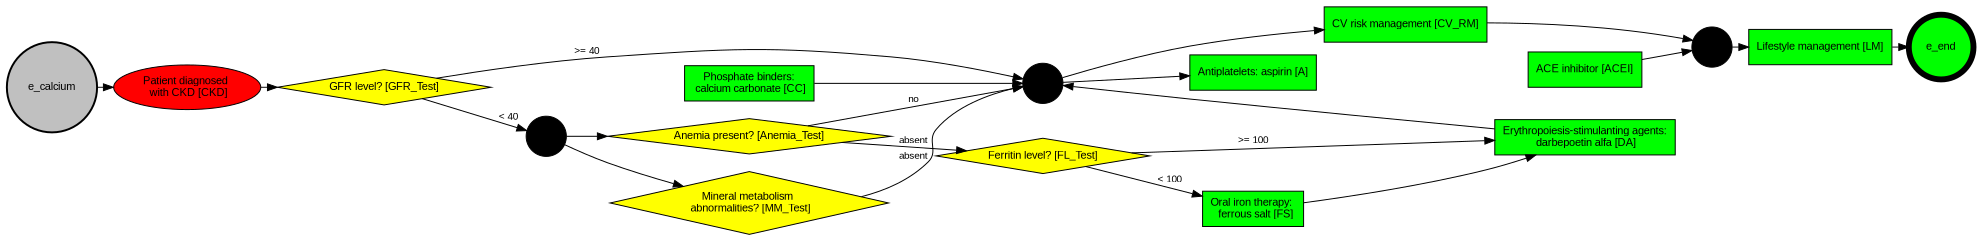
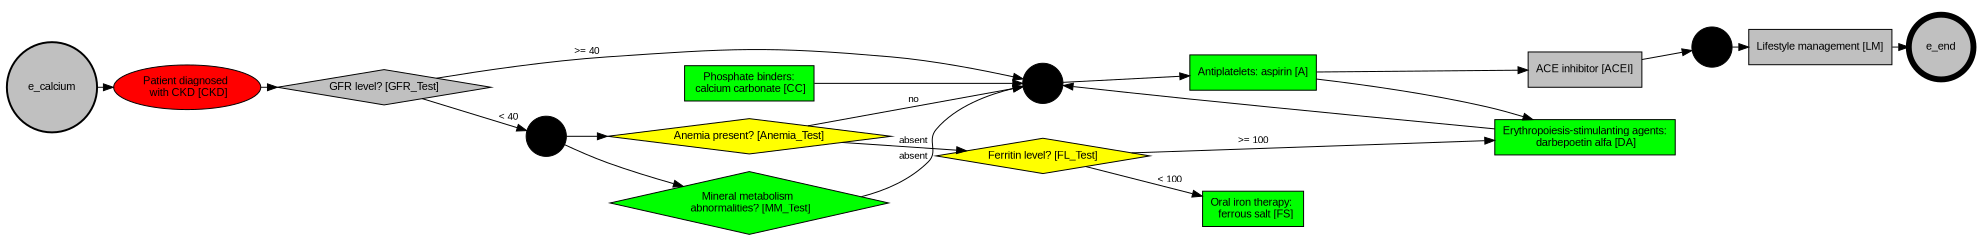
(1406, 25) -> none
(1820, 47) -> (1820, 47)
(1941, 47) -> (1941, 47)
(1585, 70) -> (1585, 70)
none -> (1417, 71)
(384, 87) -> (384, 87)
(1416, 185) -> (1421, 94)
(749, 203) -> (749, 203)
